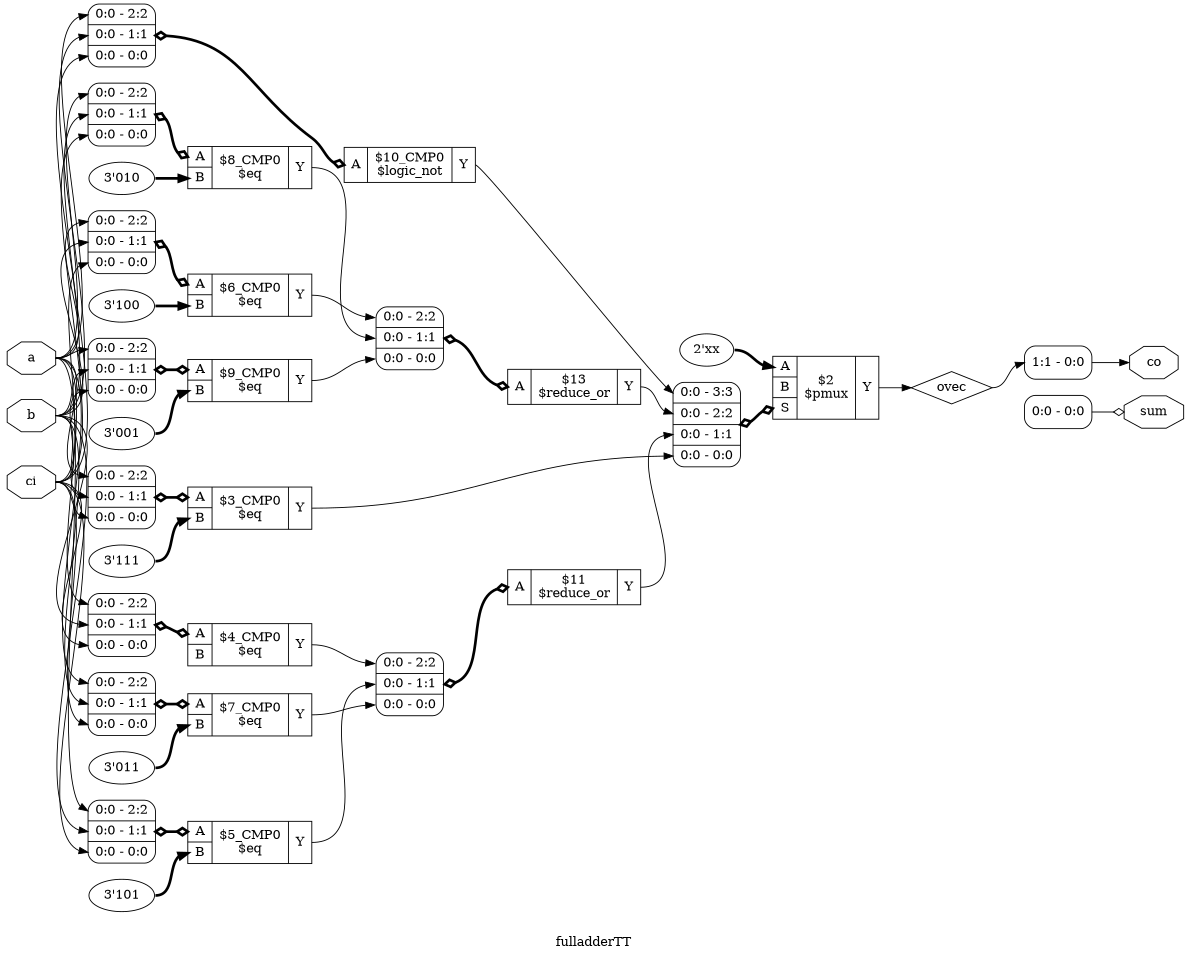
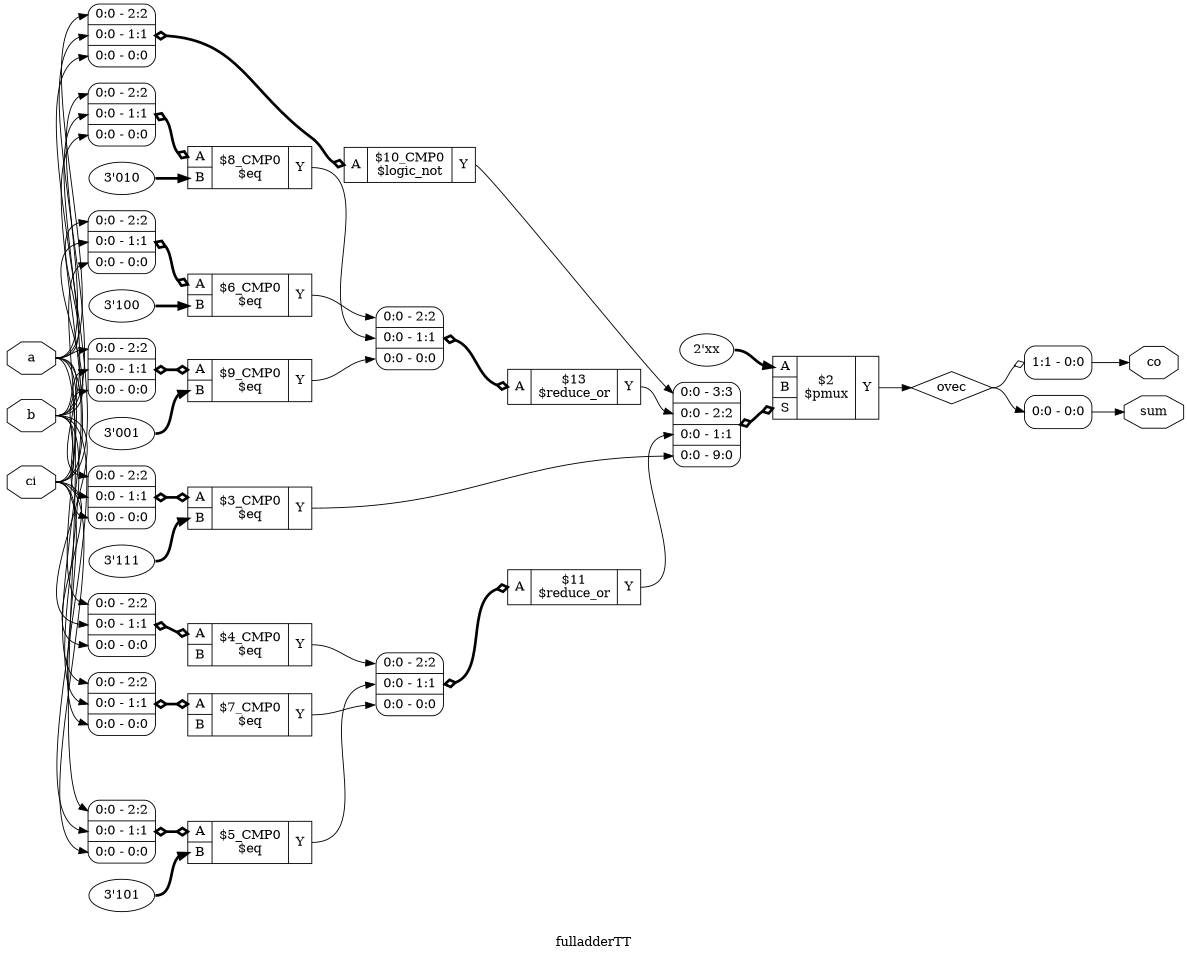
(1006, 379) -> (1006, 379)
none -> (1006, 396)
(1104, 412) -> (1104, 412)
(707, 456) -> (707, 456)
(122, 768) -> none
